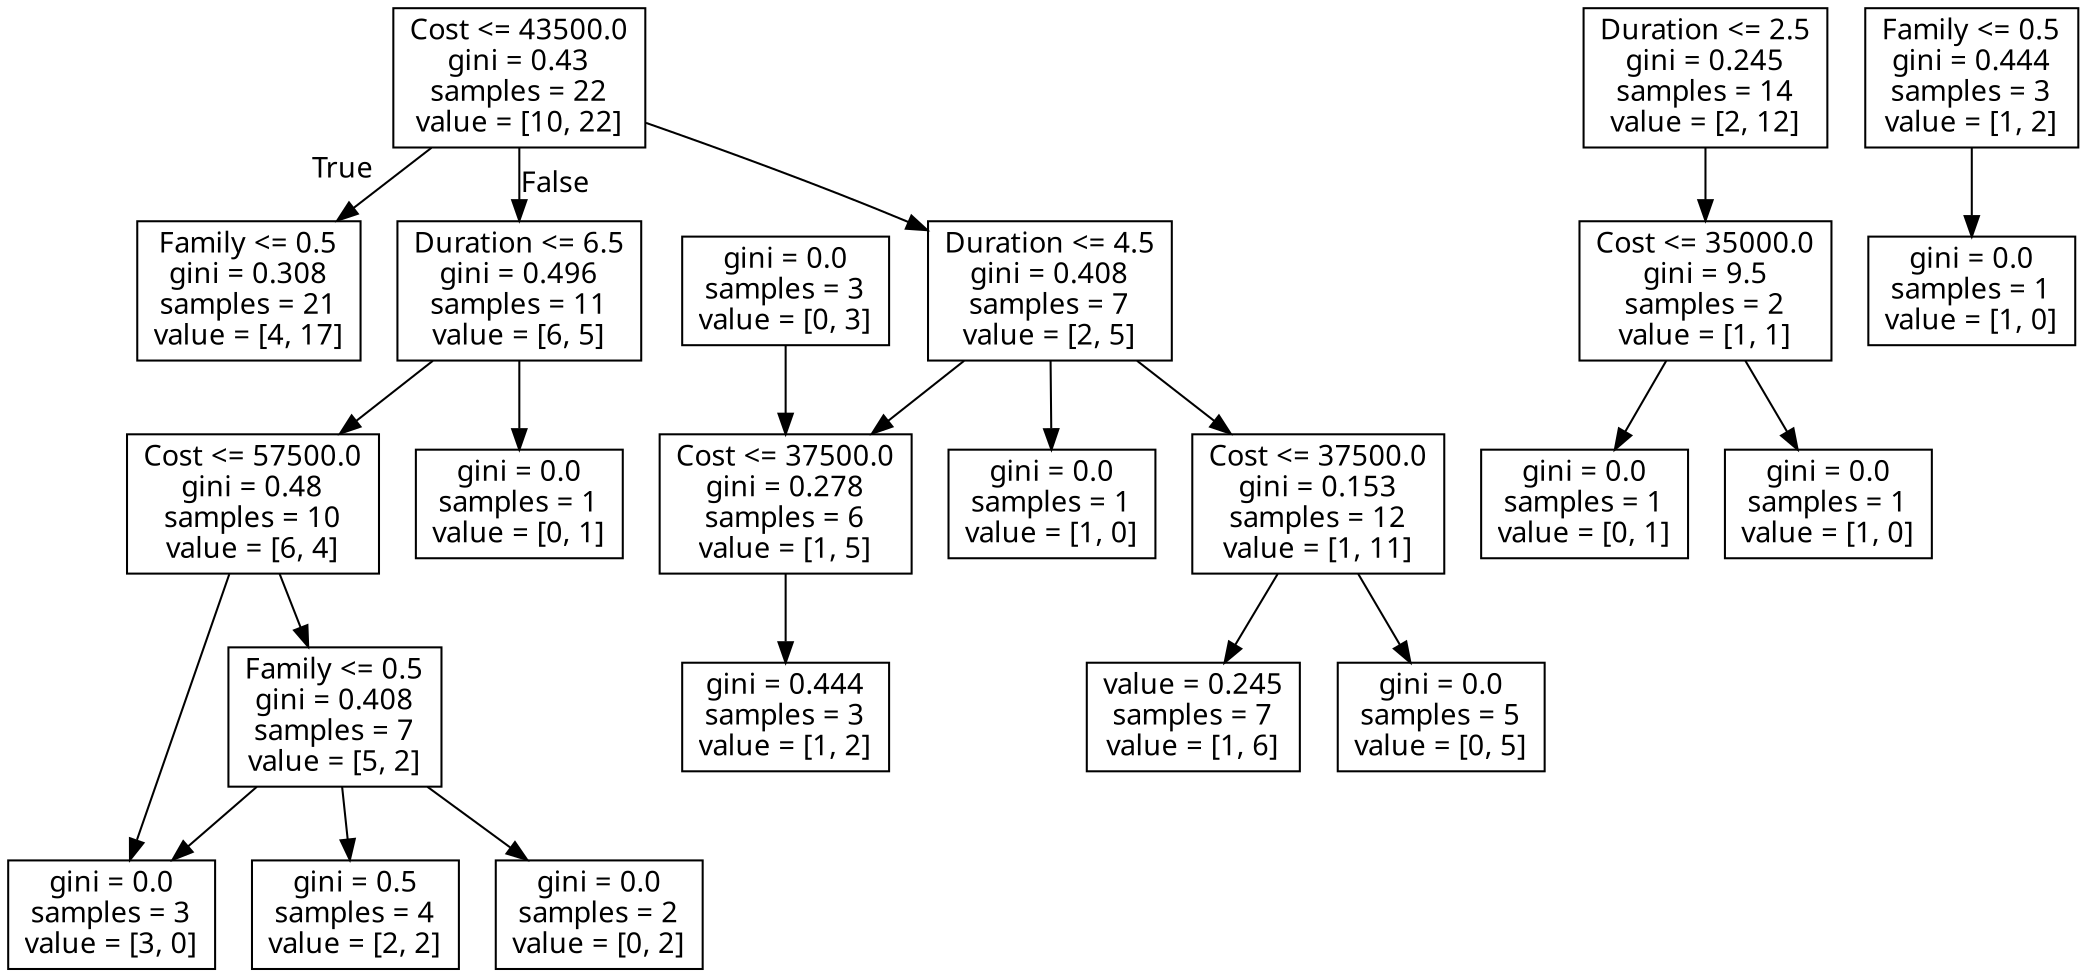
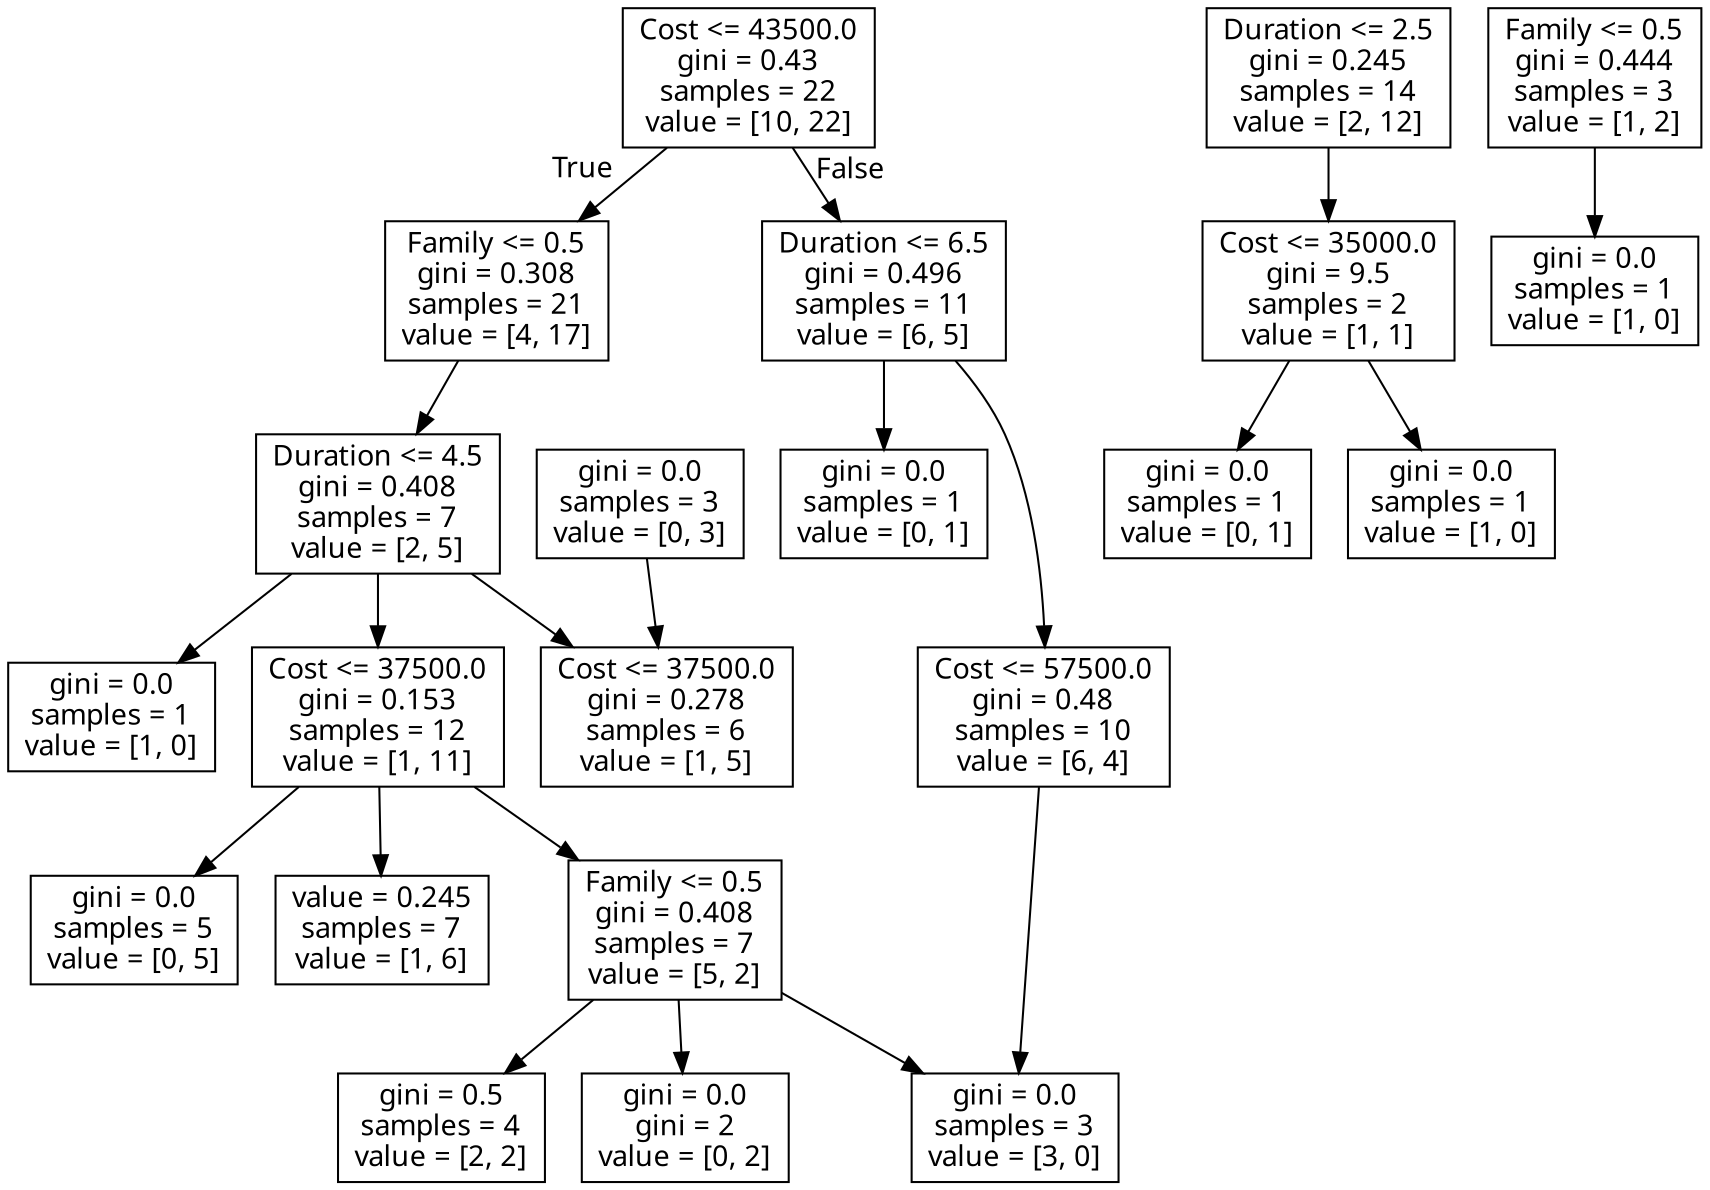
(778, 171) -> (443, 388)
(290, 601) -> (517, 817)
(786, 717) -> none
(599, 915) -> (685, 1128)
